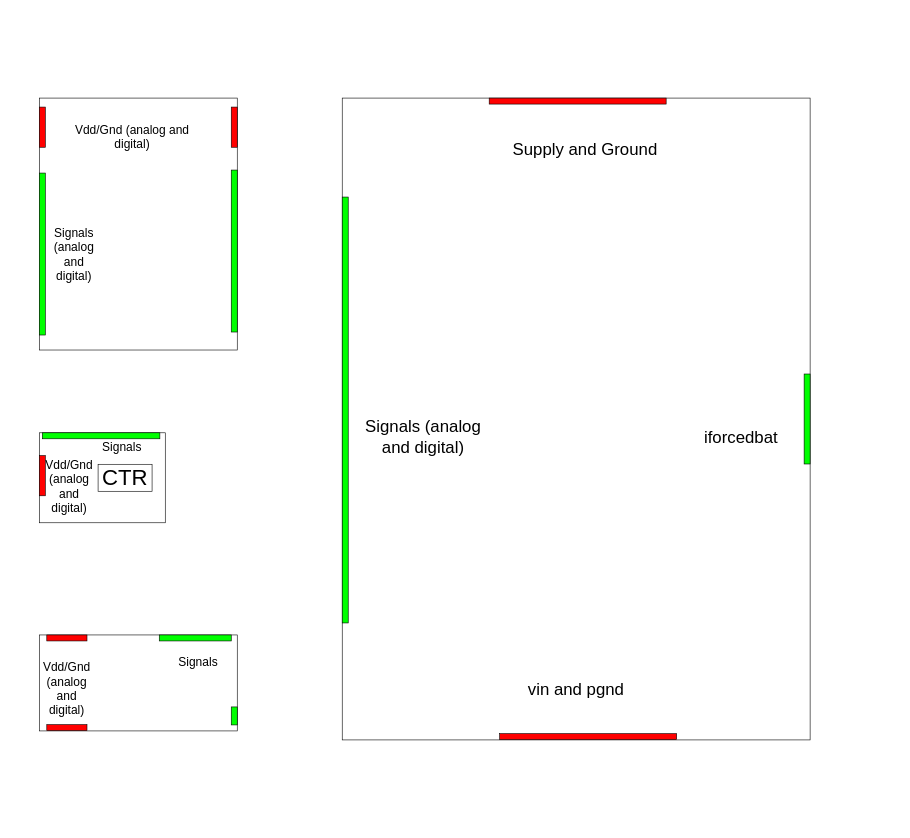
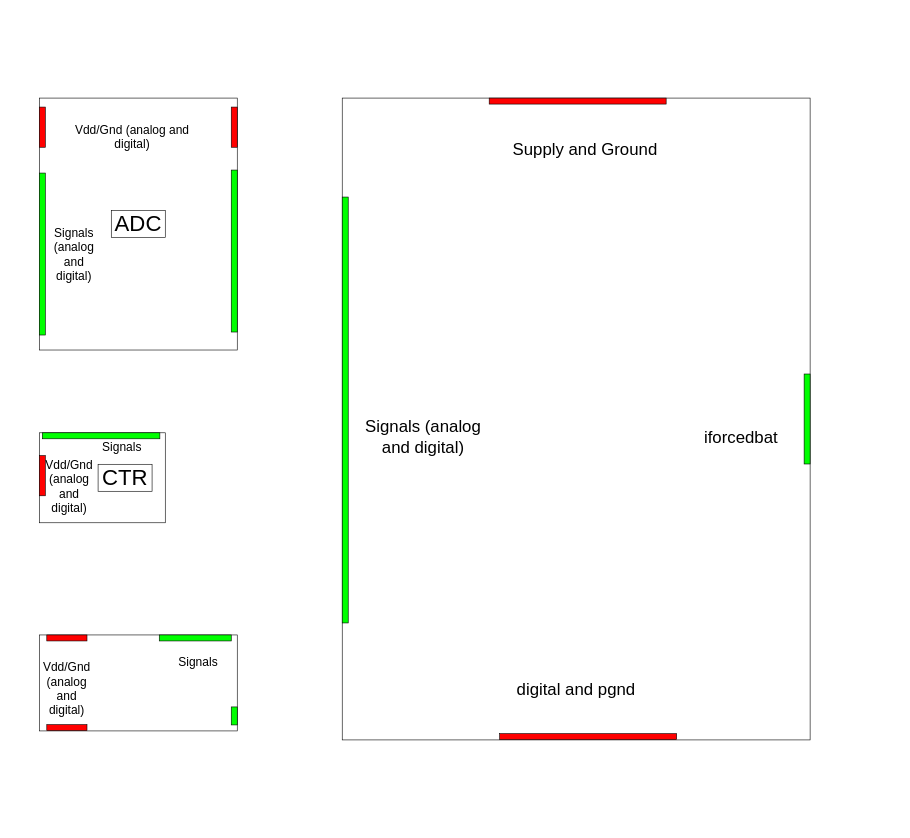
none -> (138, 224)
(576, 689) -> (576, 689)
